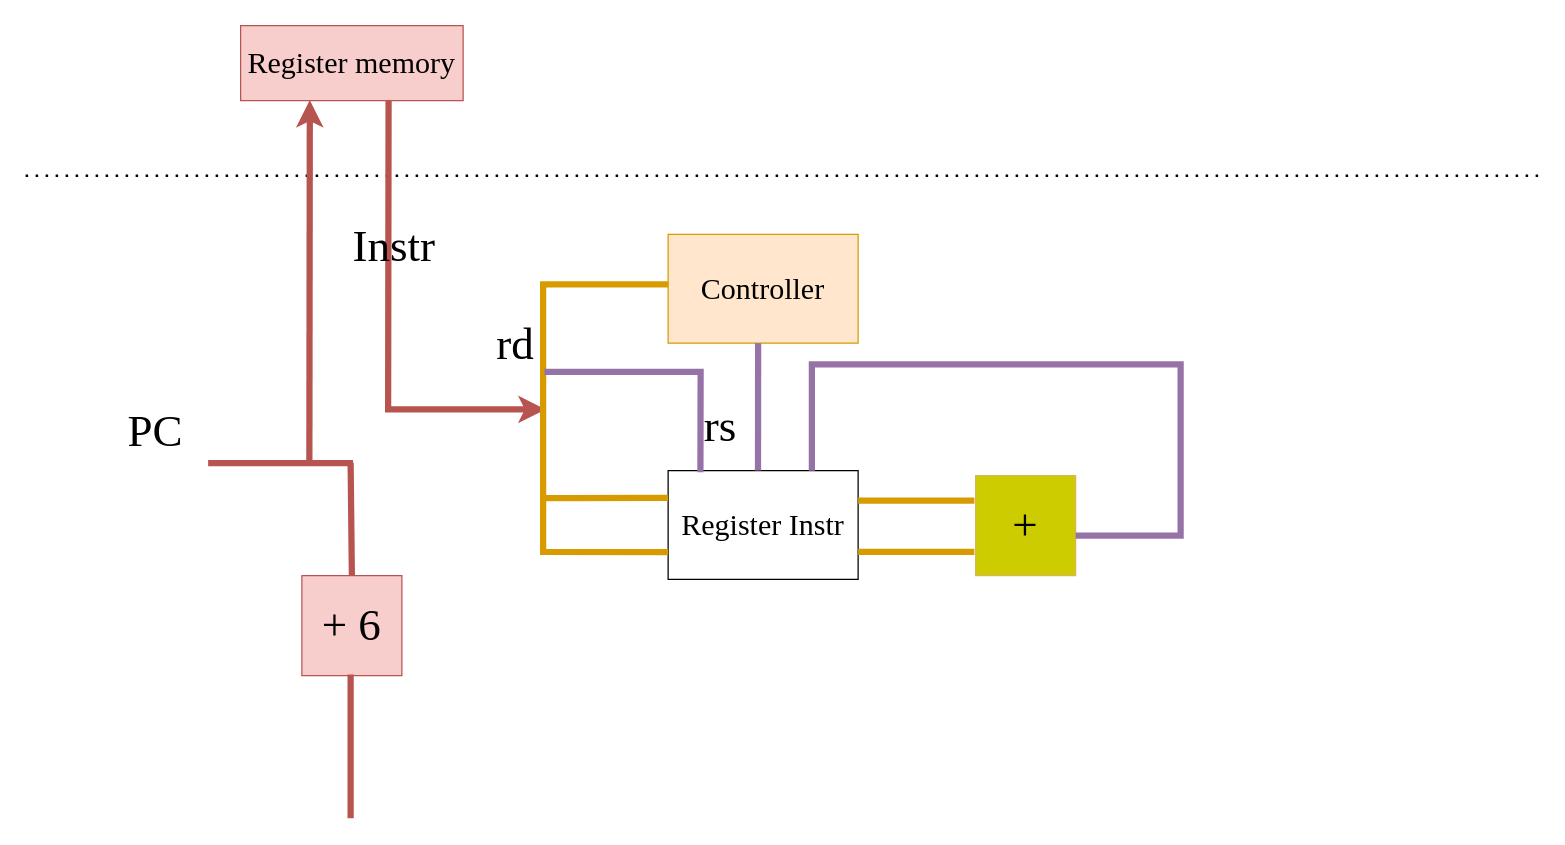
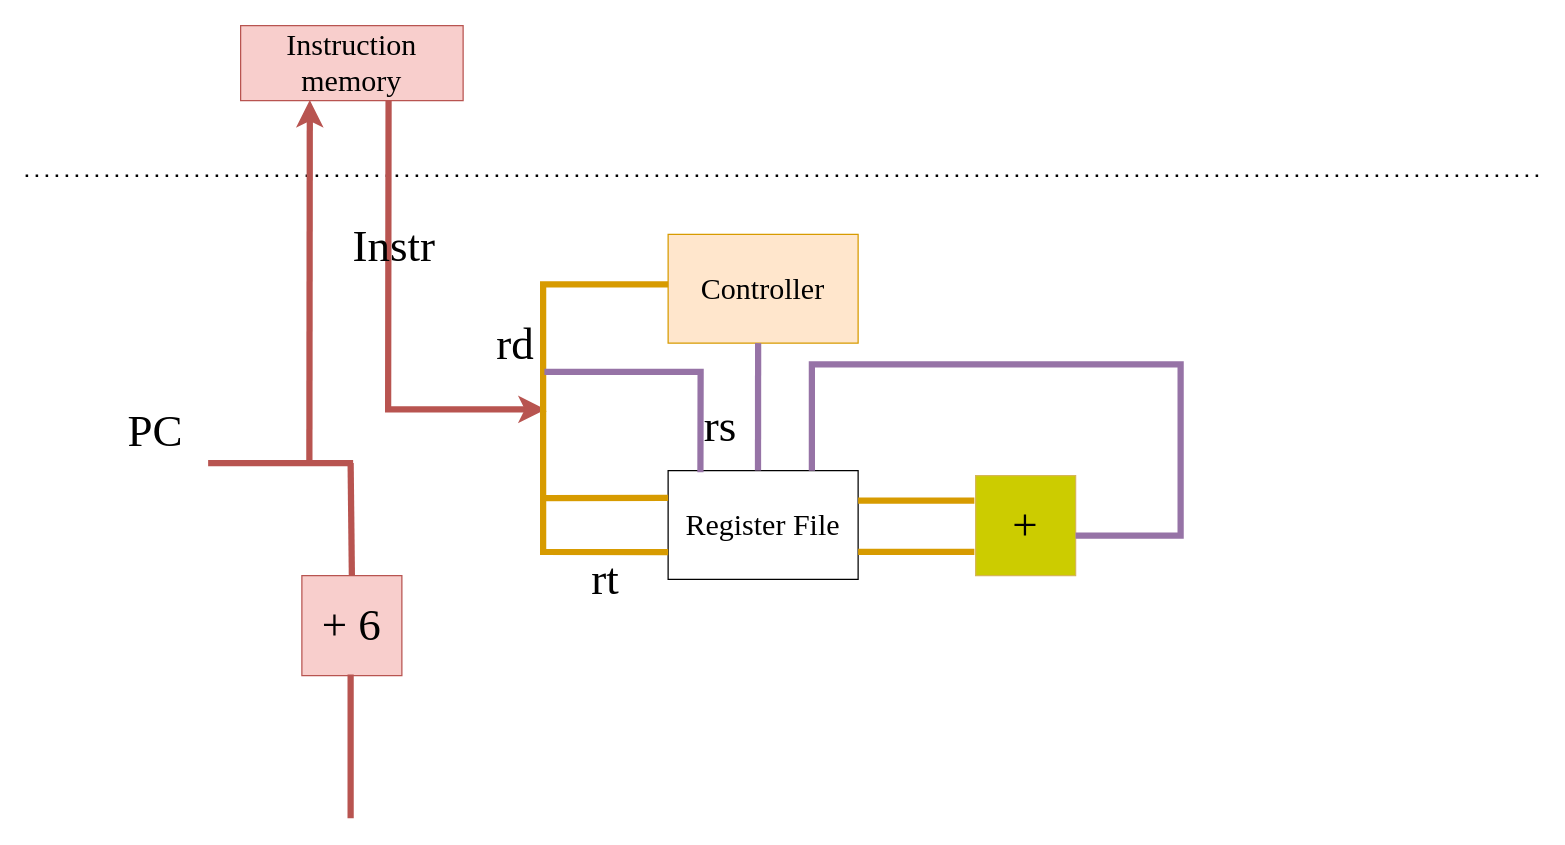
(352, 63) -> (352, 63)
(763, 526) -> (763, 526)
none -> (606, 579)
